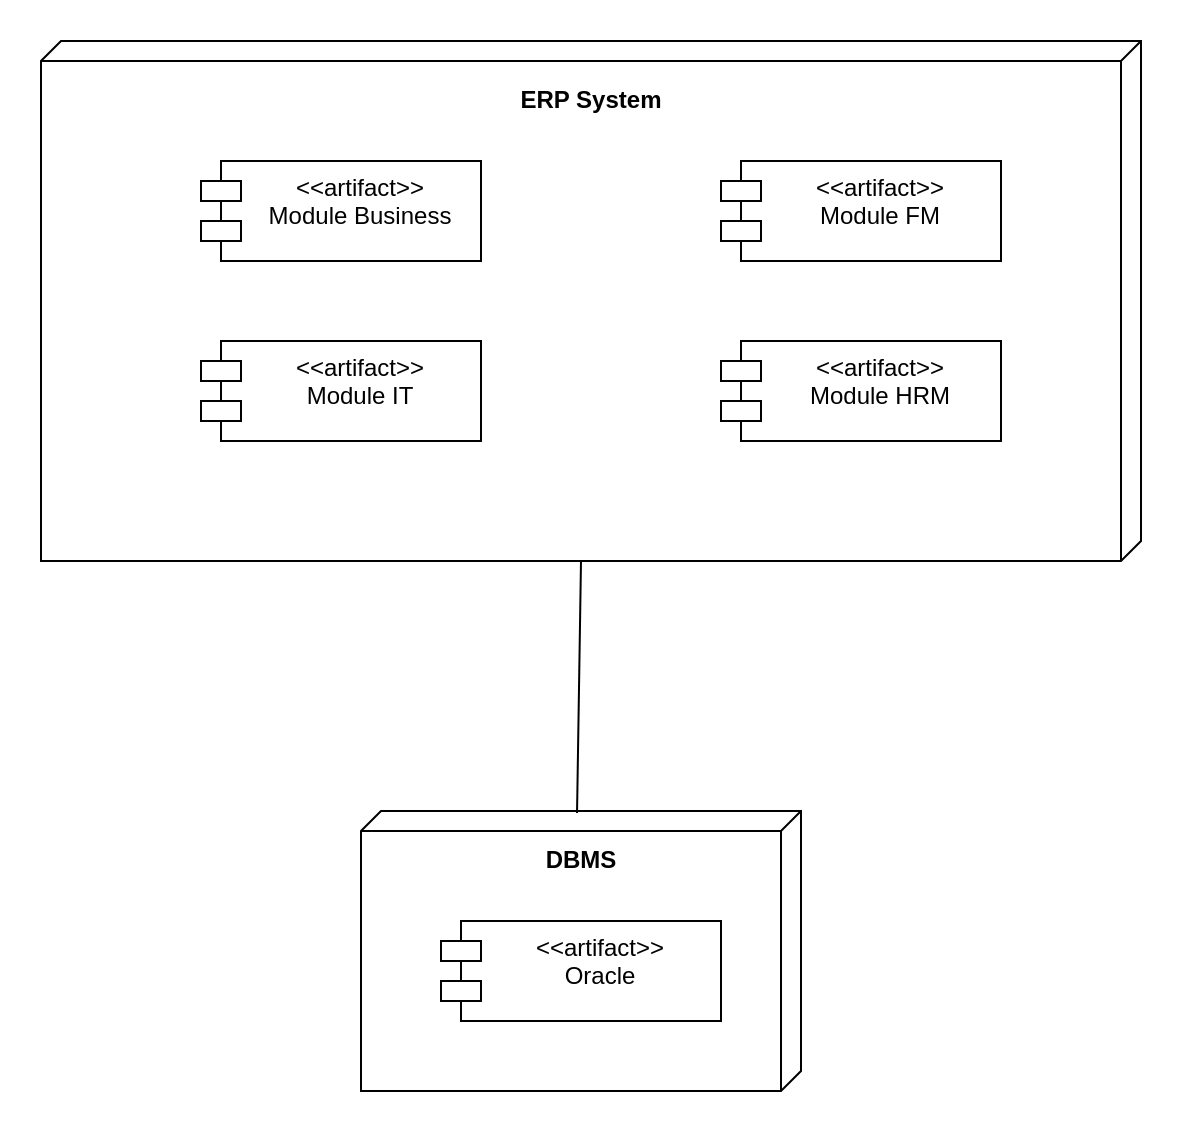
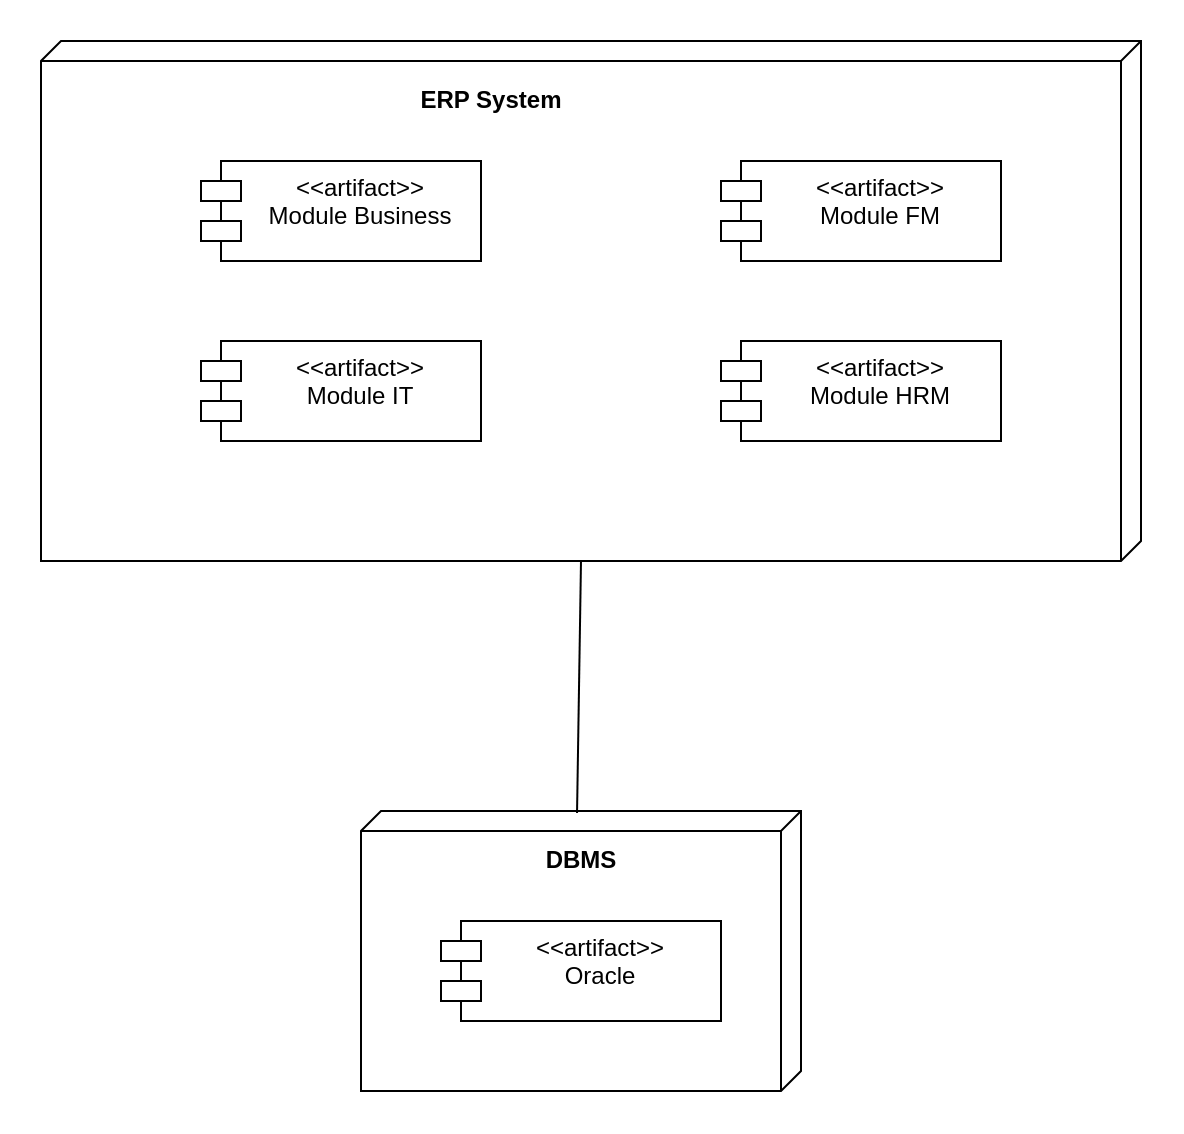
(591, 101) -> (491, 101)
